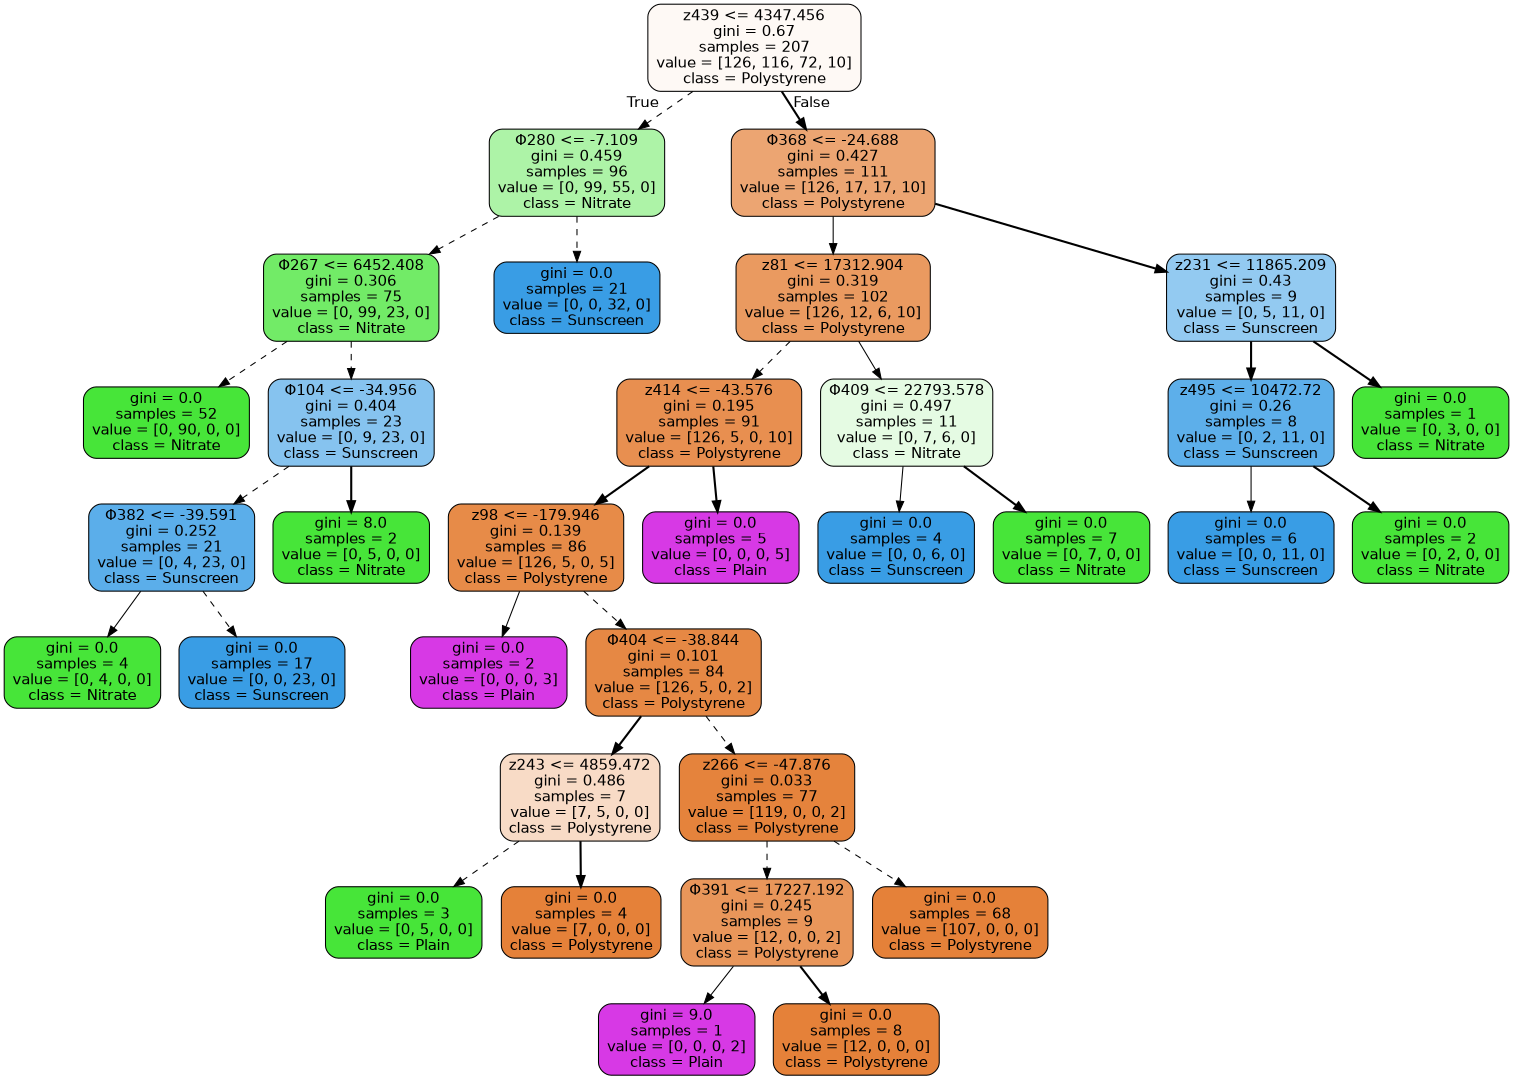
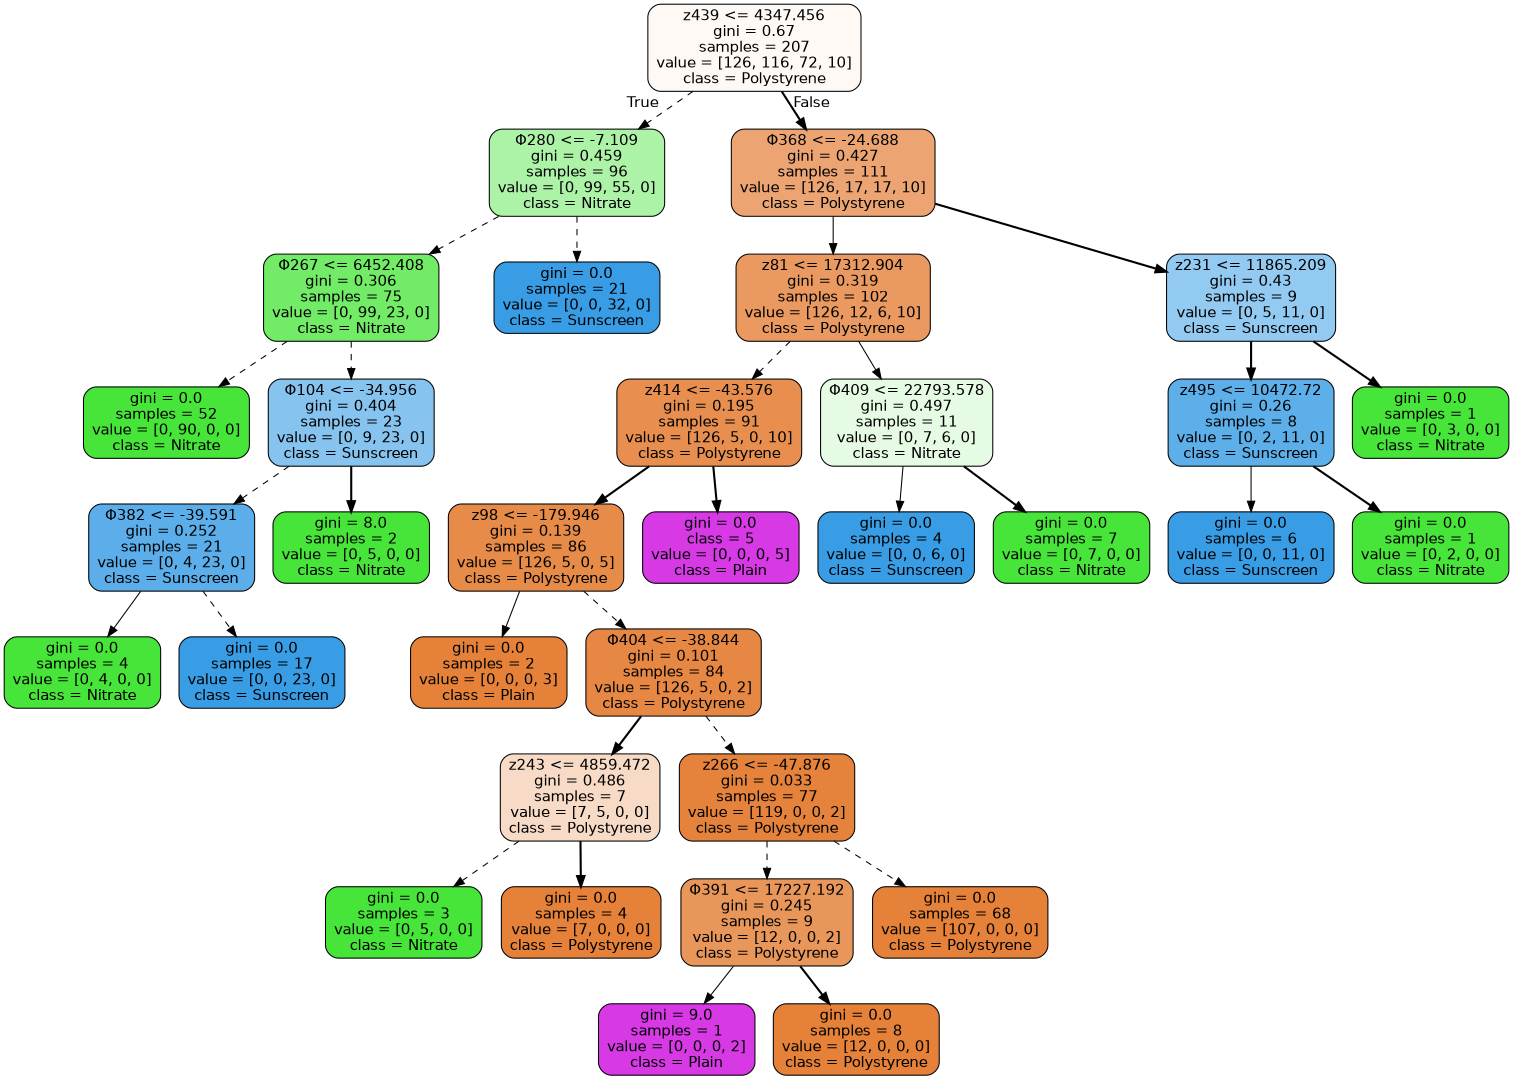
(721, 548) -> (721, 548)
(1431, 548) -> (1431, 548)
(489, 673) -> (489, 673)
(404, 922) -> (404, 922)
